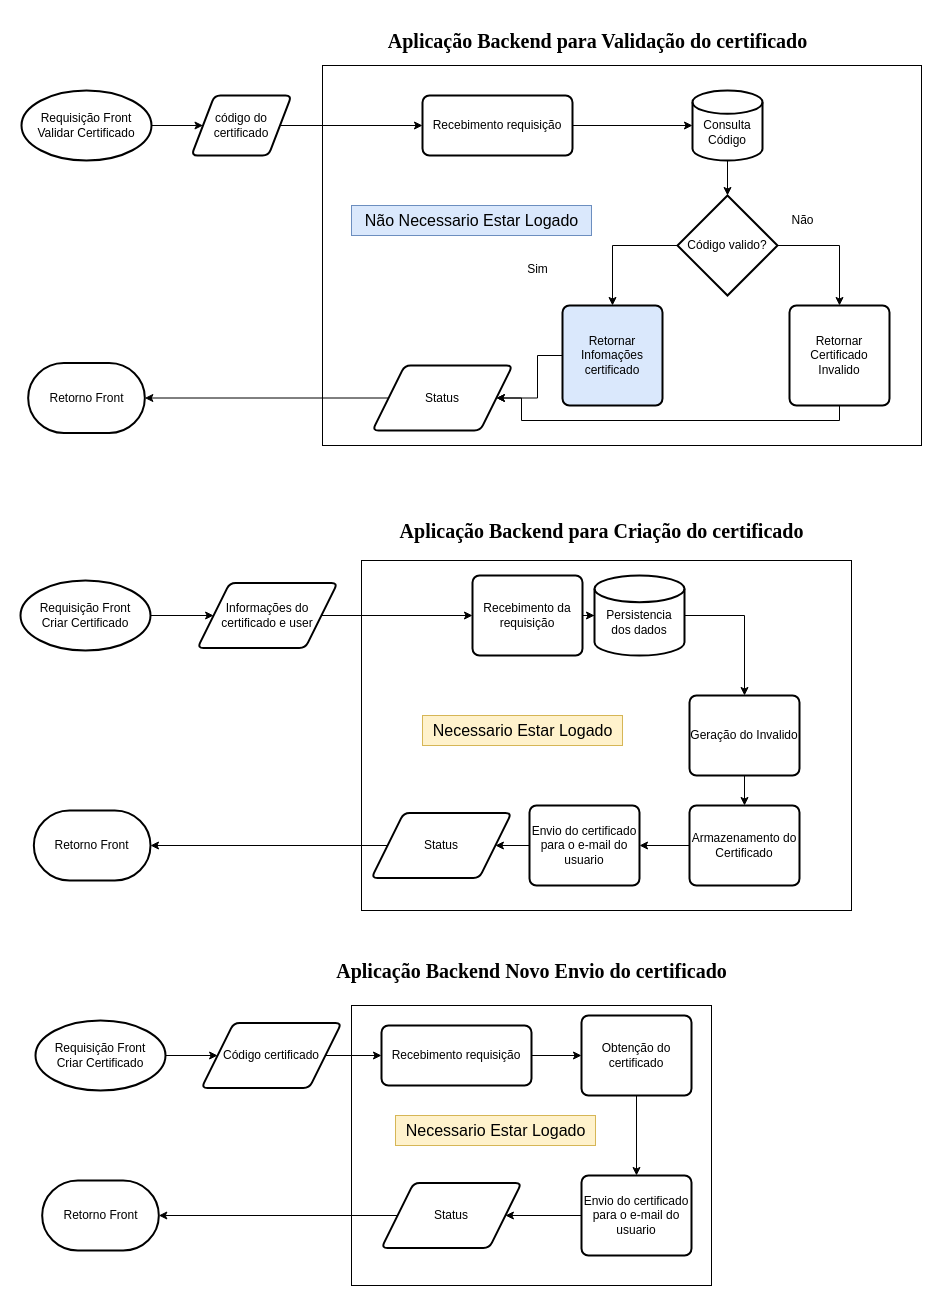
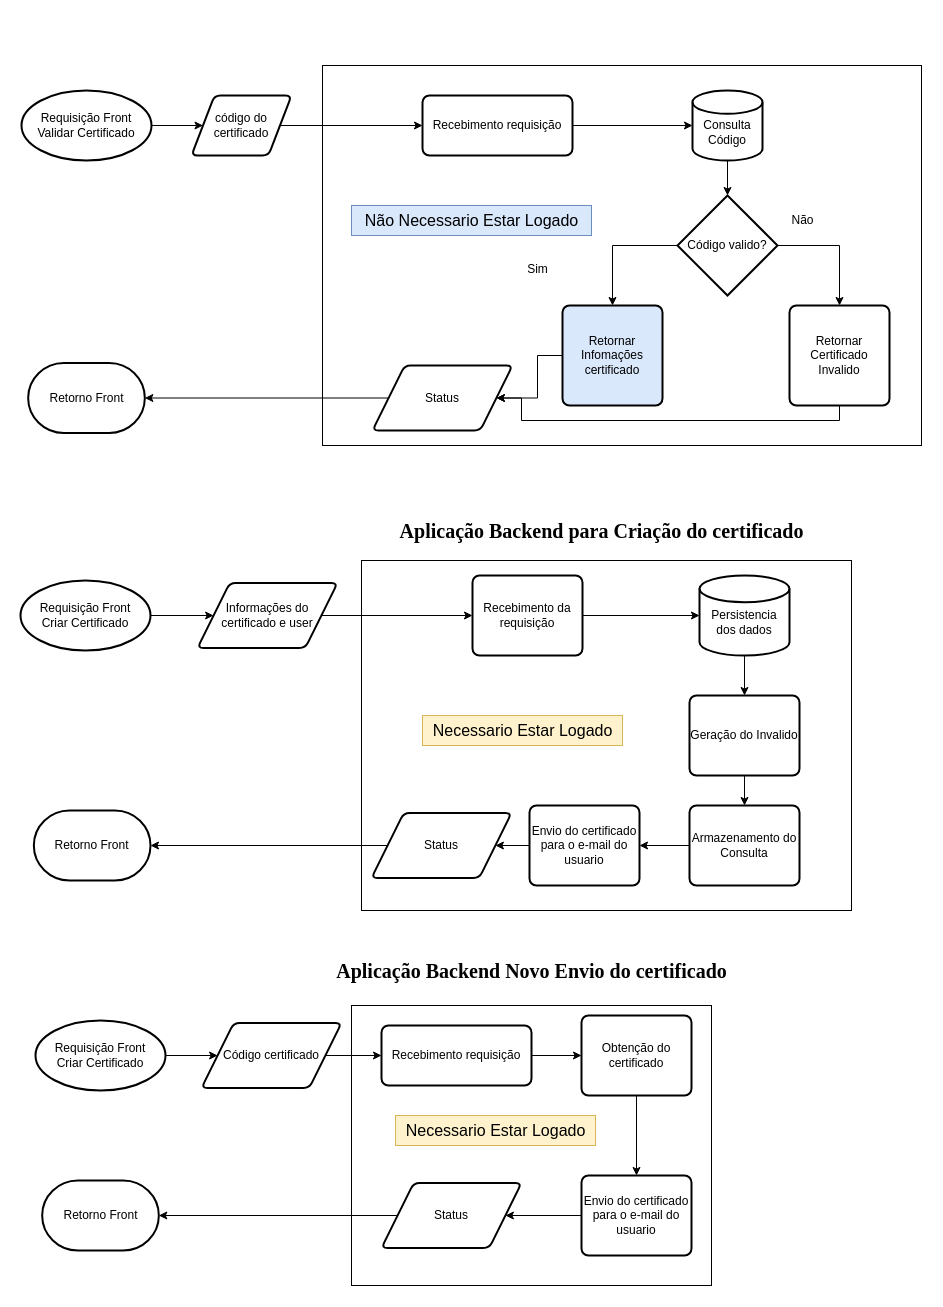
(598, 41) -> none
(640, 616) -> (745, 616)
(745, 846) -> (745, 846)
